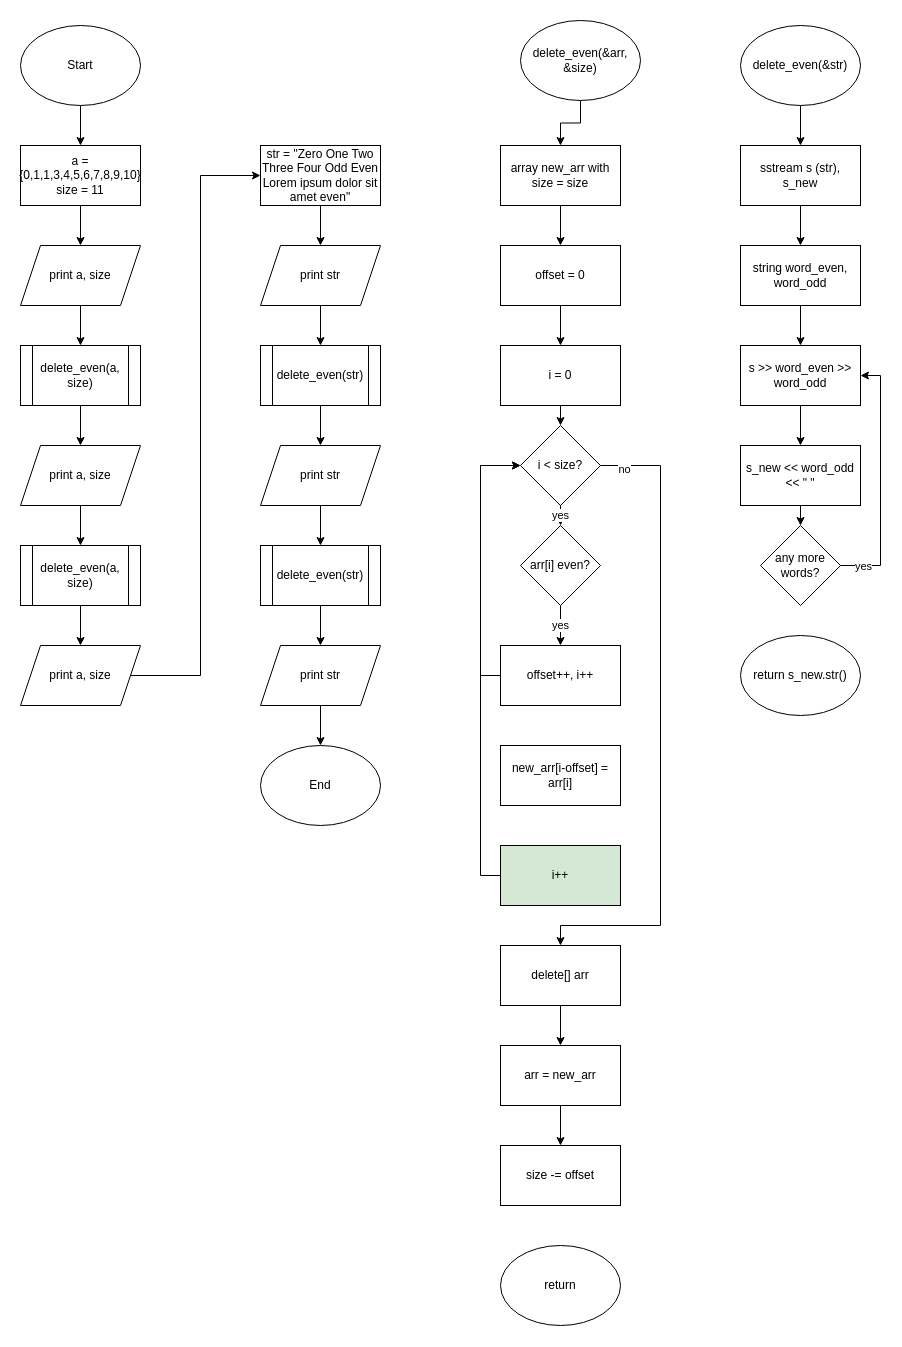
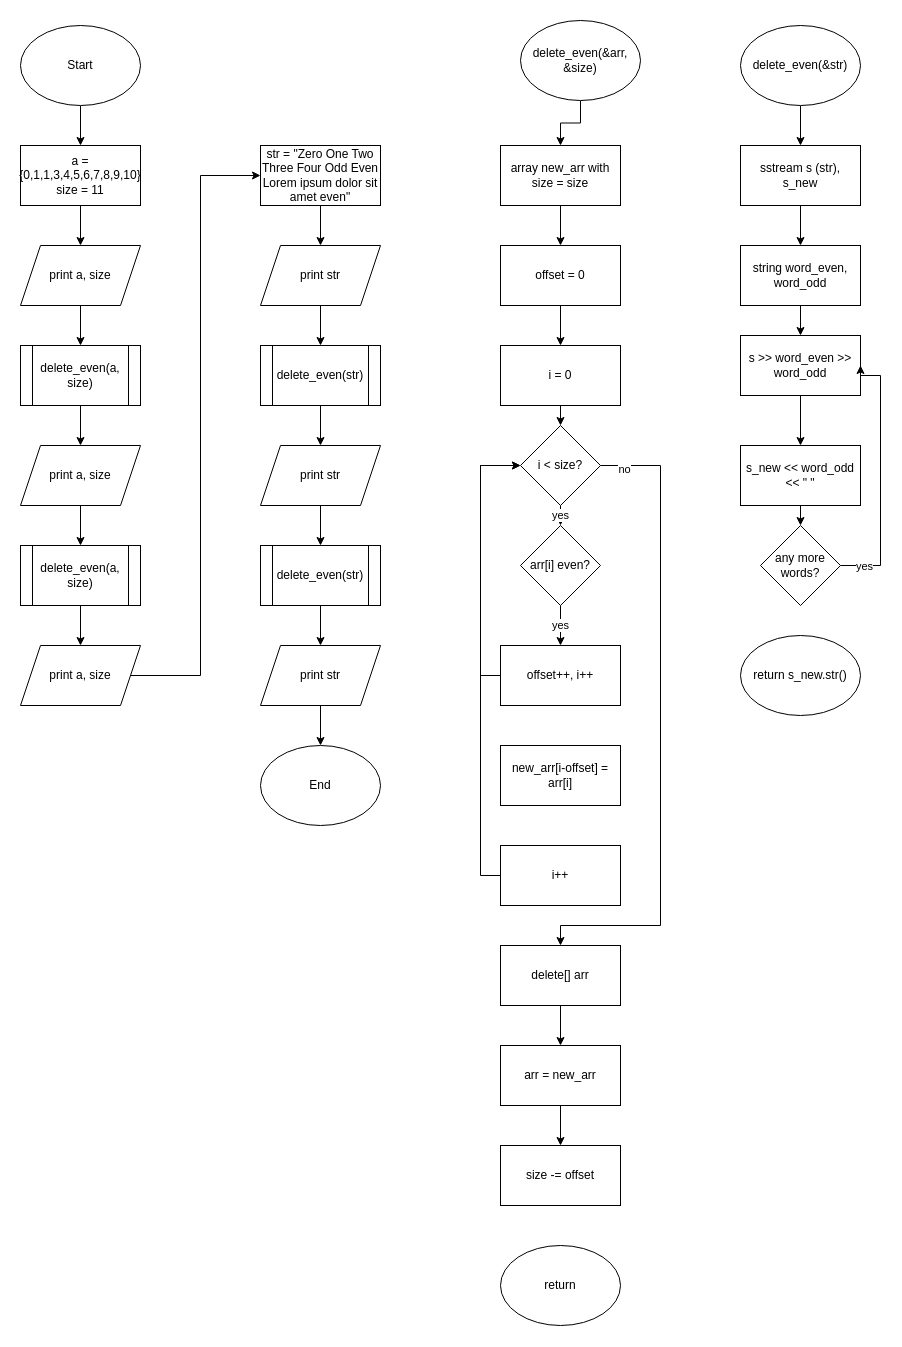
(801, 376) -> (801, 366)
(561, 876) -> (561, 876)
